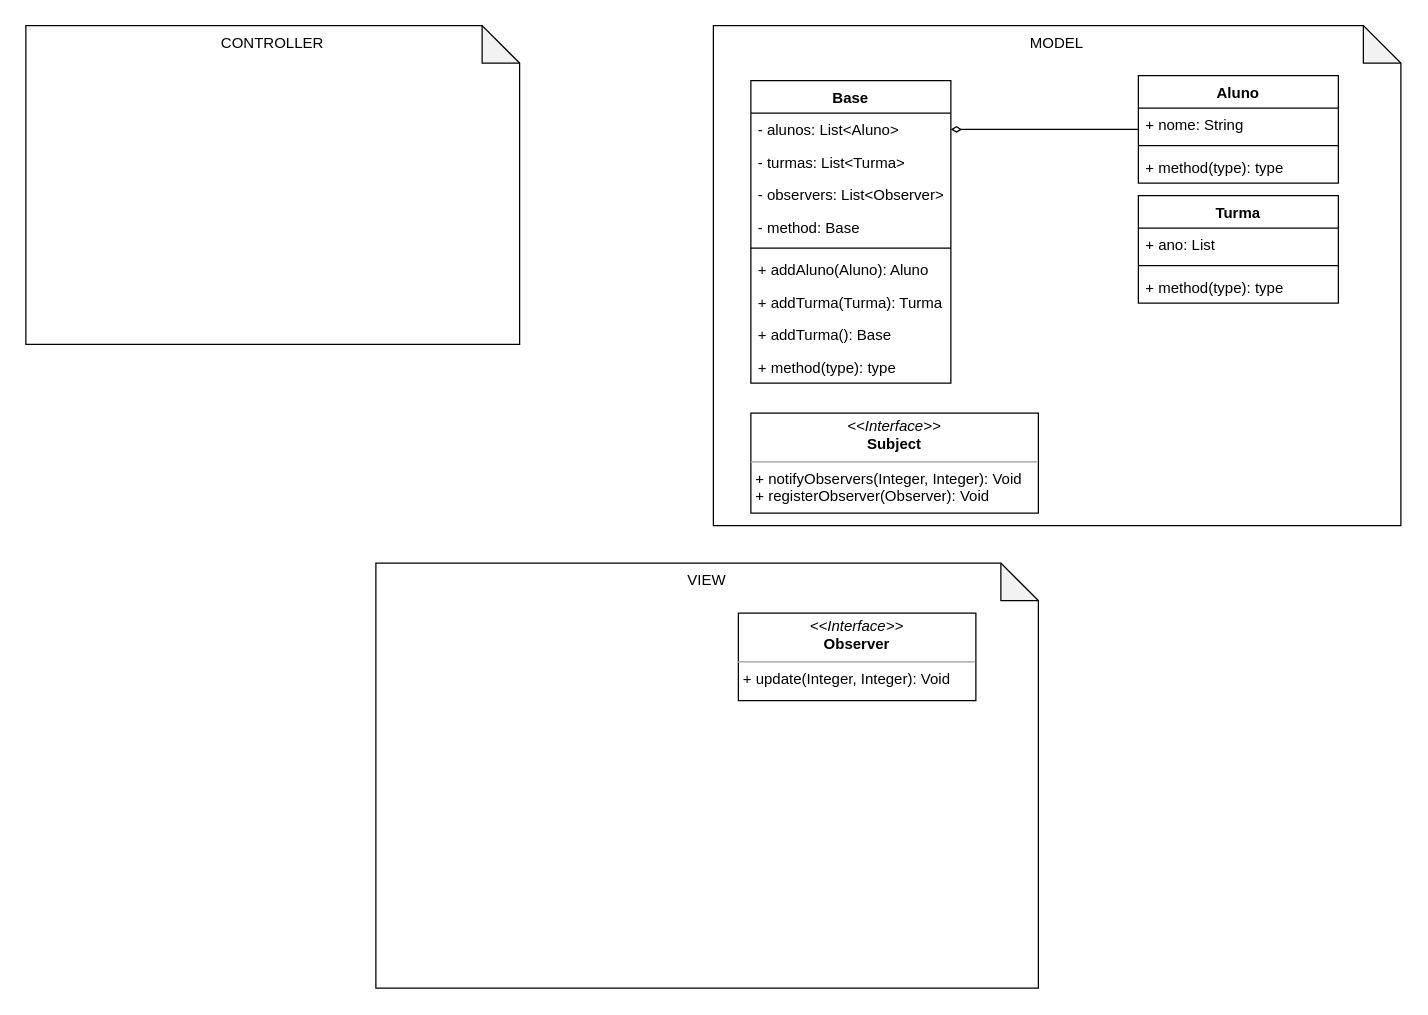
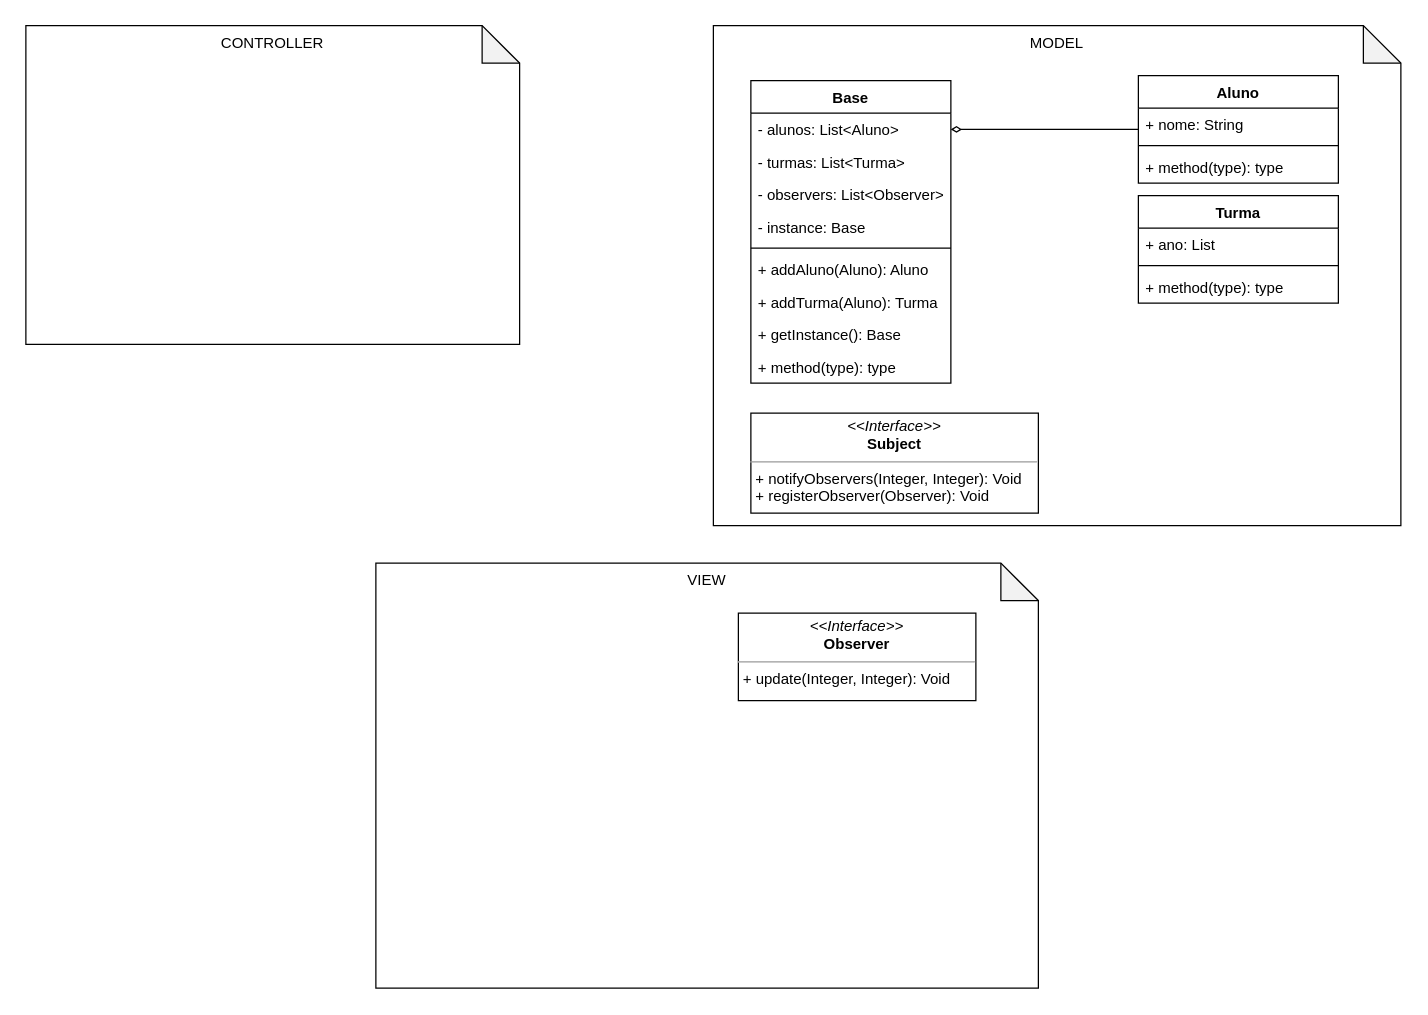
(810, 228) -> (817, 228)
(852, 303) -> (851, 303)
(827, 335) -> (840, 335)
